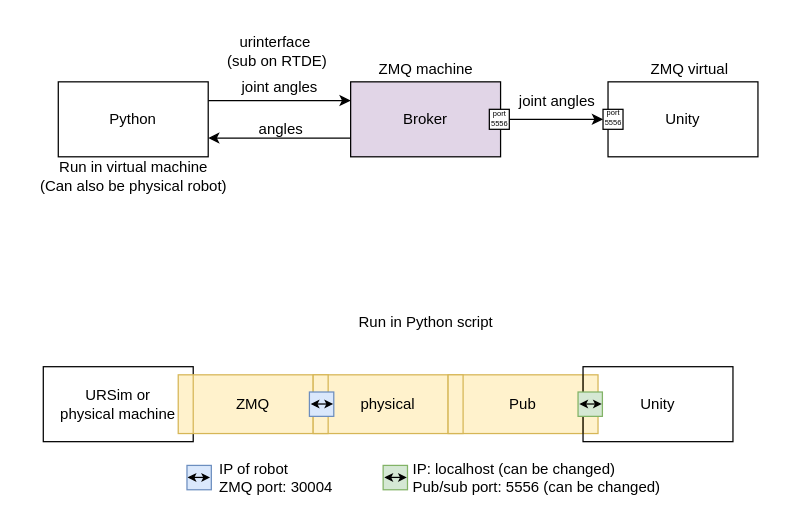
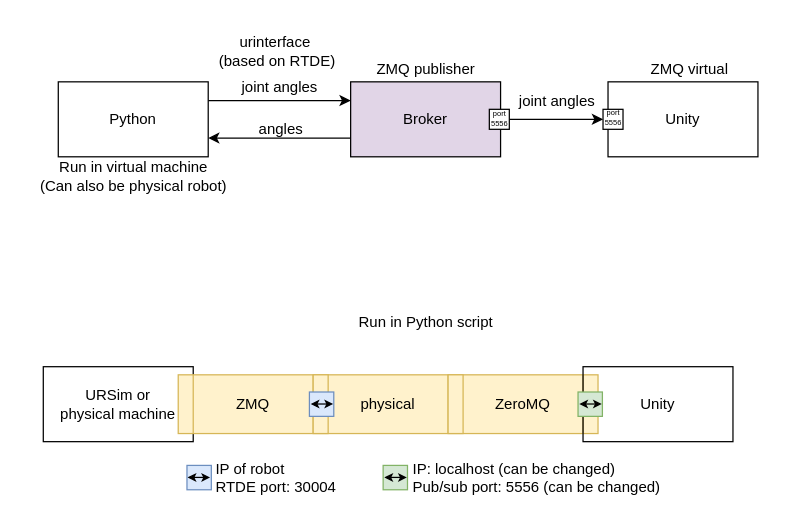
(278, 52) -> (278, 52)
(426, 69) -> (426, 69)
(523, 404) -> (523, 404)
(276, 478) -> (276, 478)
